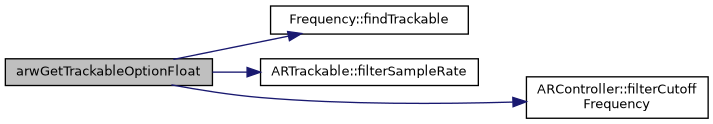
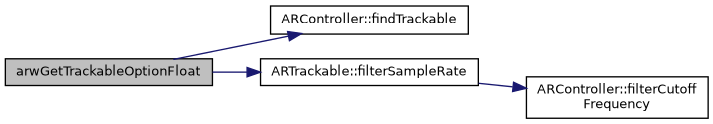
(369, 20) -> (369, 20)
(342, 102) -> (496, 85)
